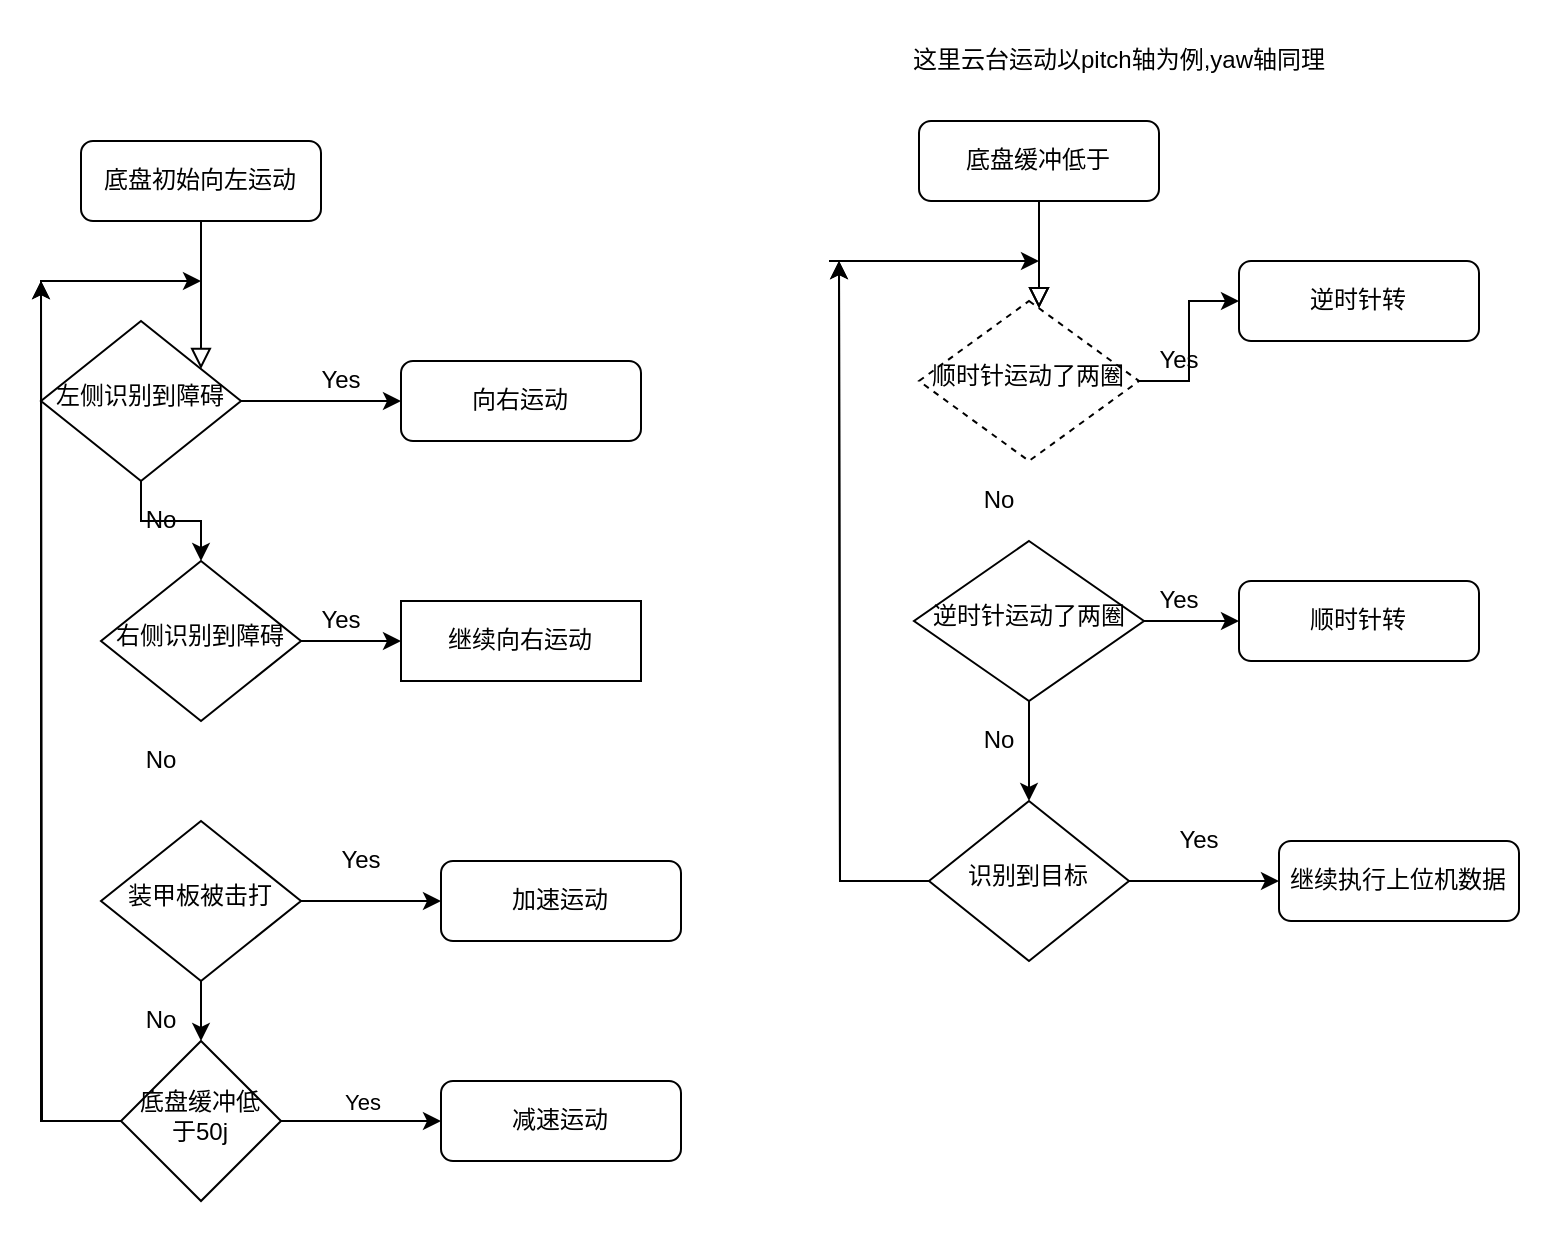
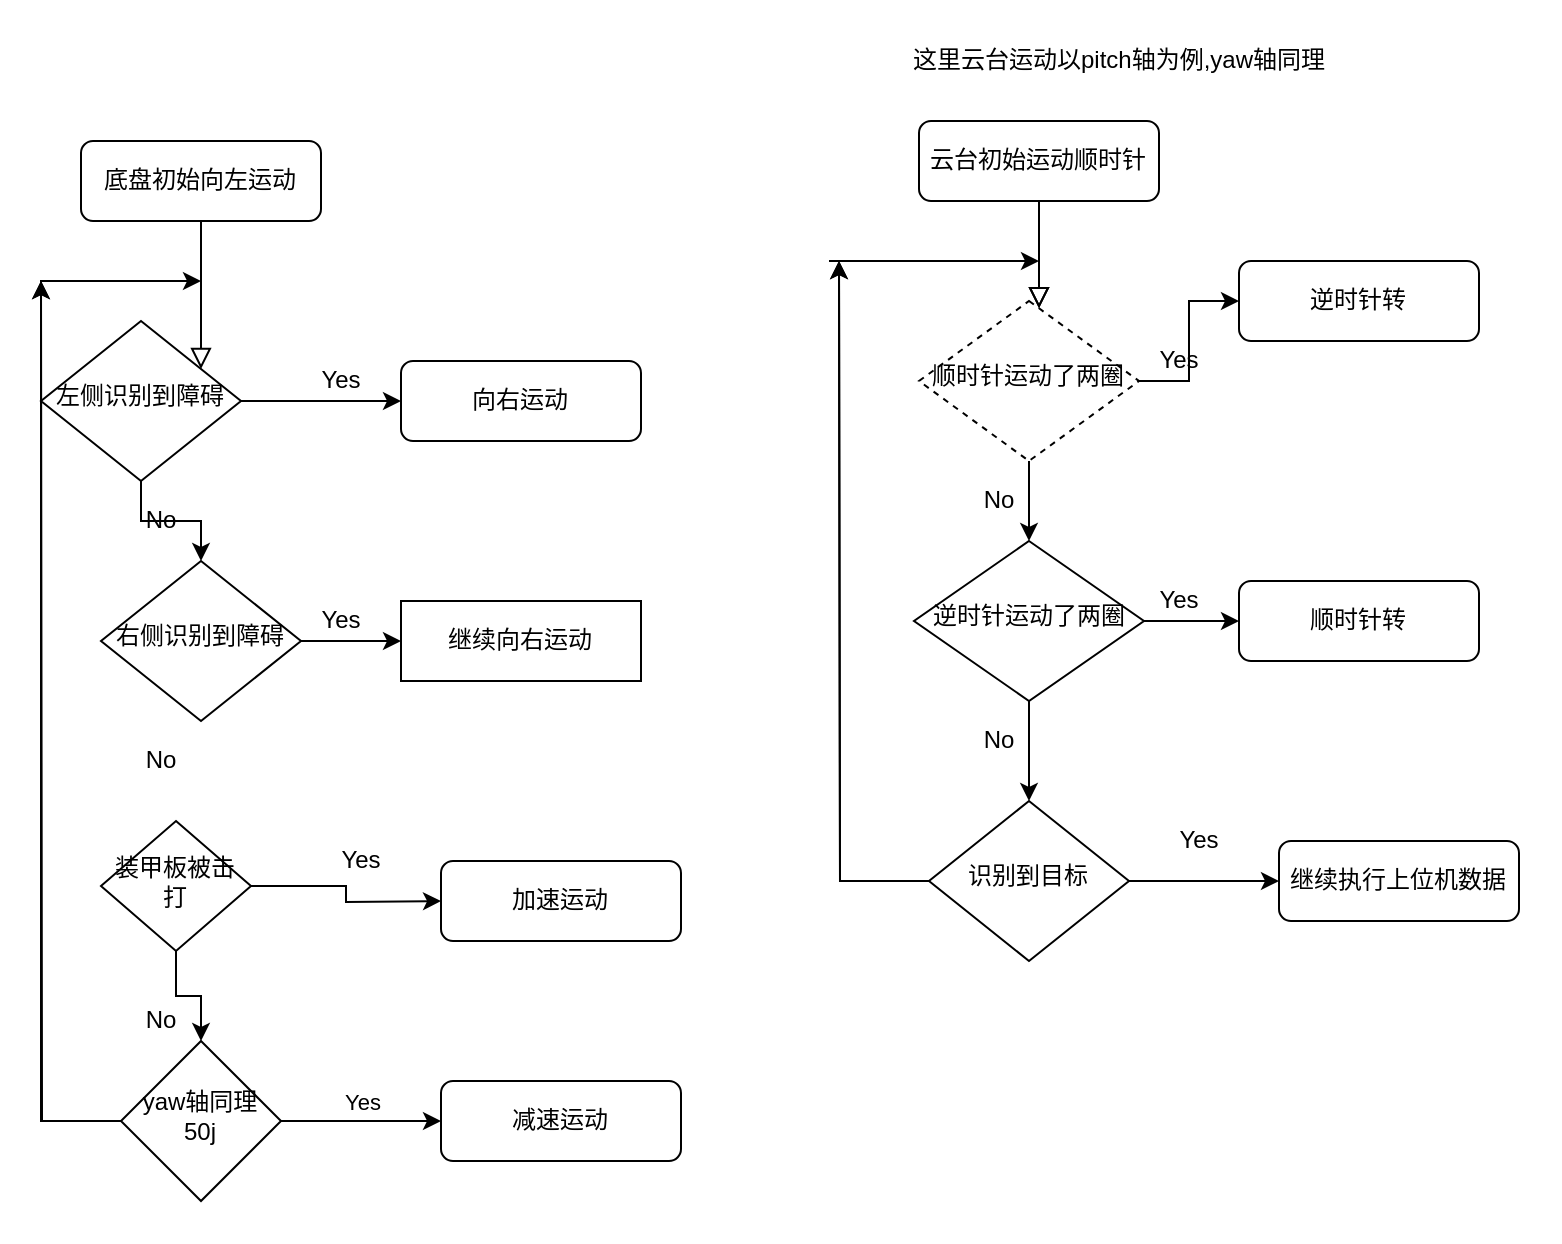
(1039, 161) -> (1039, 161)
none -> (1029, 494)
(201, 901) -> (176, 886)
(201, 1117) -> (201, 1117)
